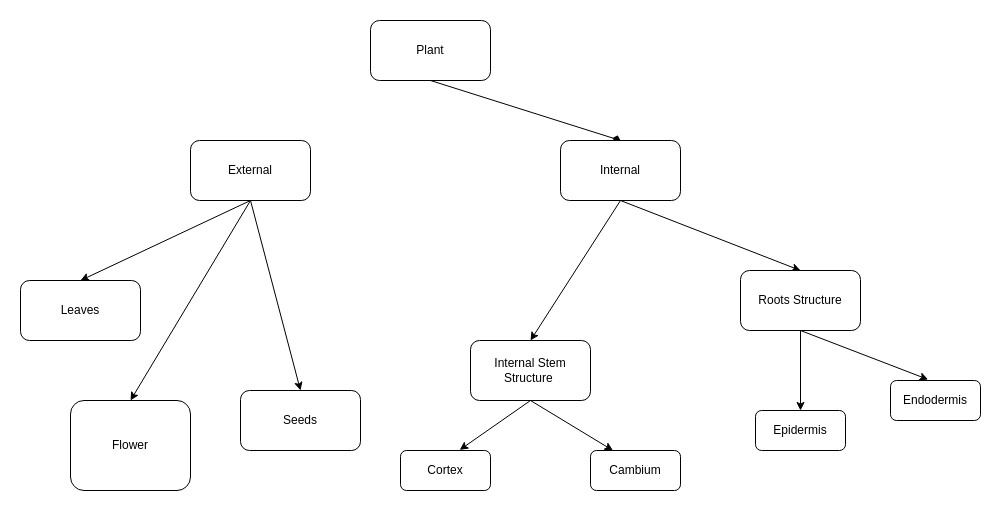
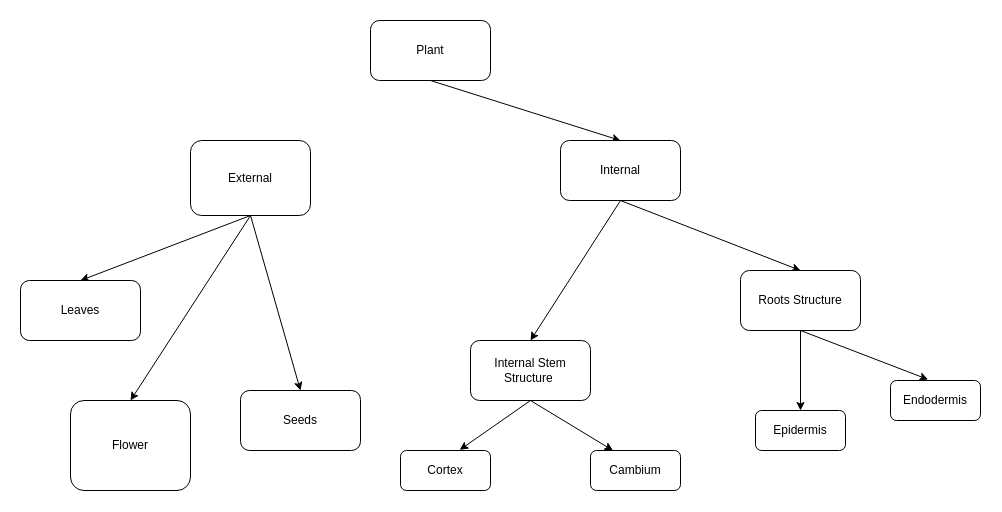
(612, 138) -> (612, 138)
(251, 171) -> (251, 178)
